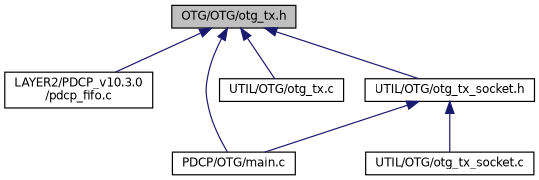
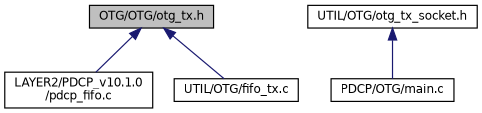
(348, 55) -> none
(79, 90) -> (79, 90)
(282, 90) -> (236, 90)
(207, 96) -> none
(450, 163) -> none
